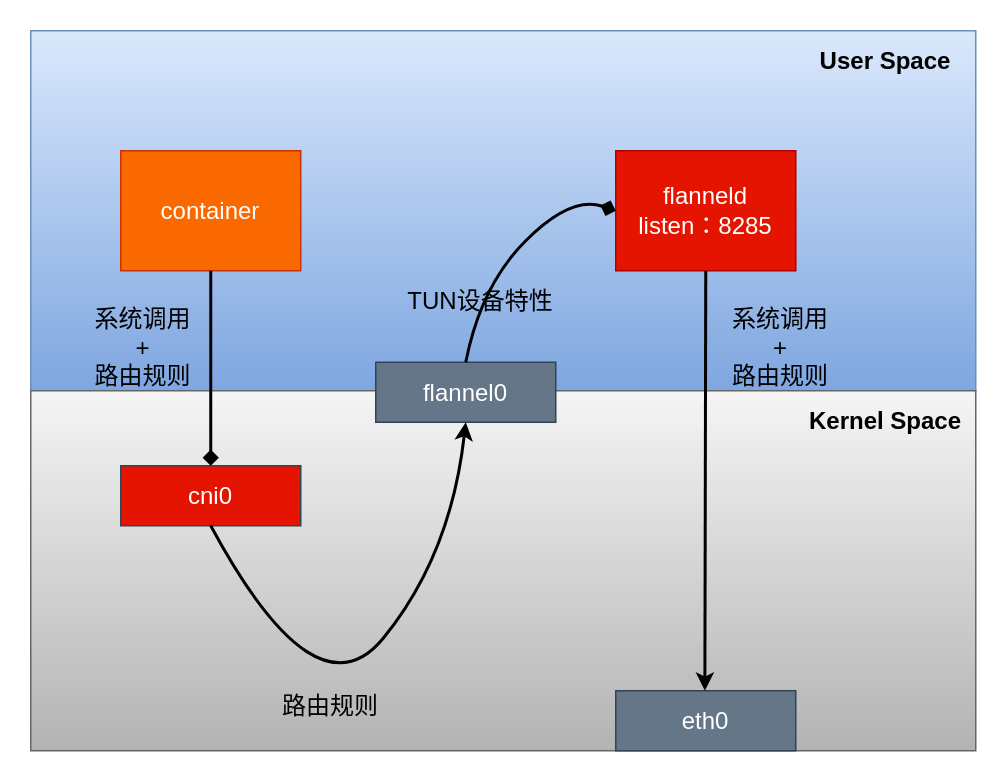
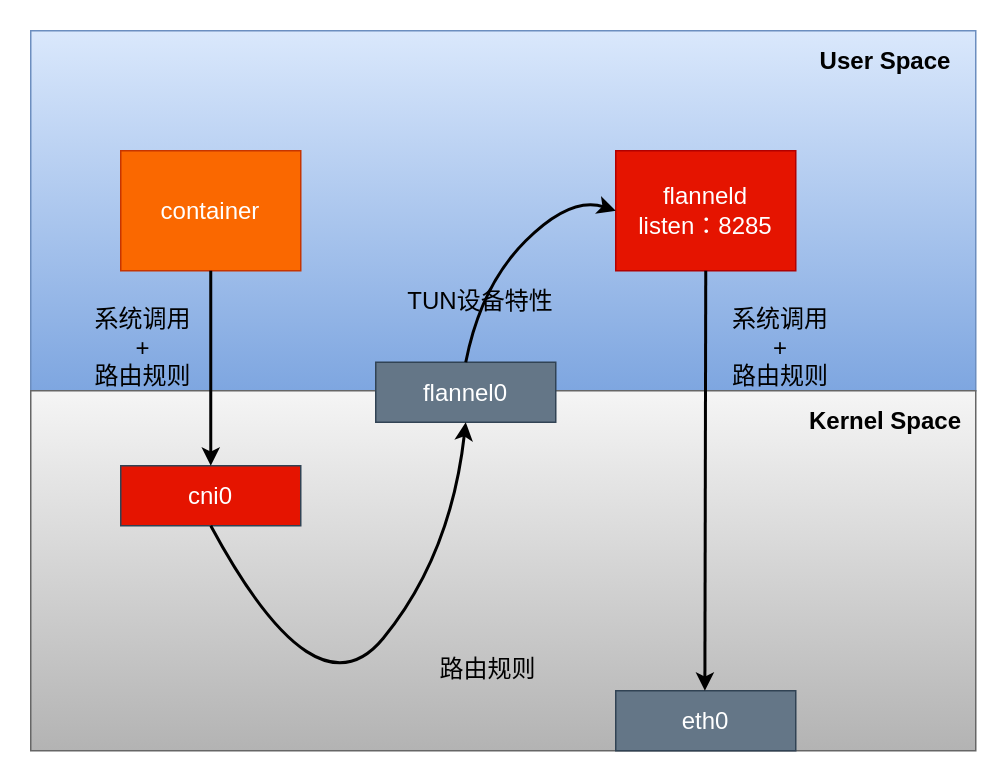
(577, 206) -> (601, 206)
(211, 450) -> (211, 450)
(331, 706) -> (488, 668)
